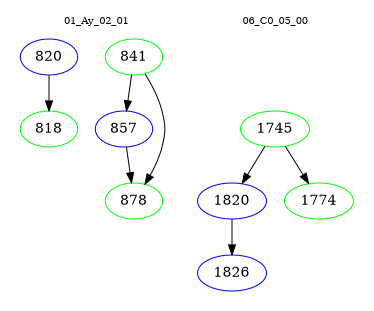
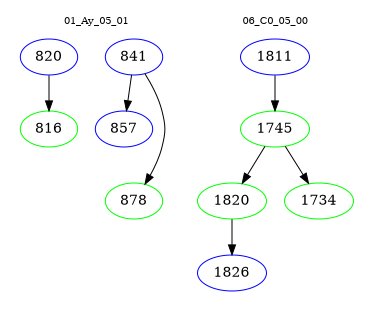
(96, 22) -> (96, 22)
(134, 57) -> (134, 57)
none -> (275, 57)
(49, 129) -> (49, 129)
(128, 160) -> none
(232, 201) -> (232, 201)
(319, 201) -> (319, 201)
